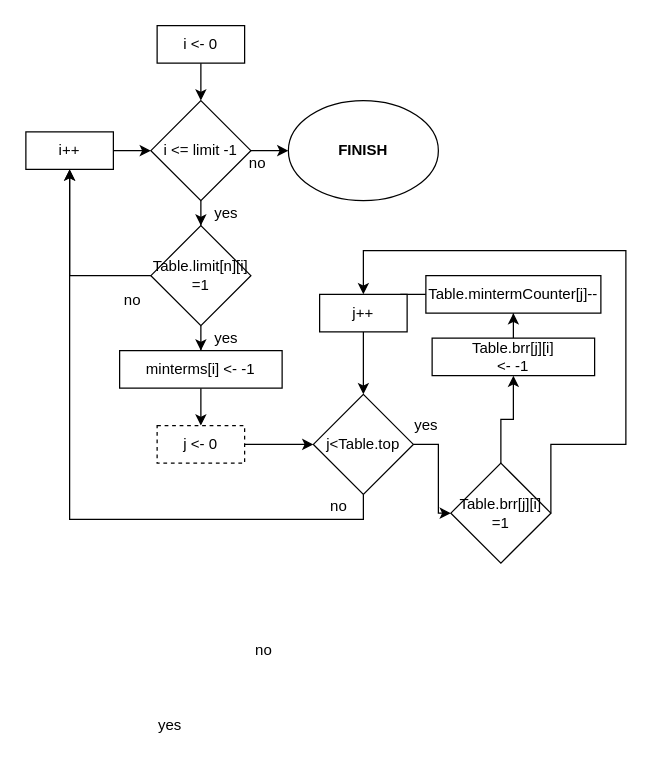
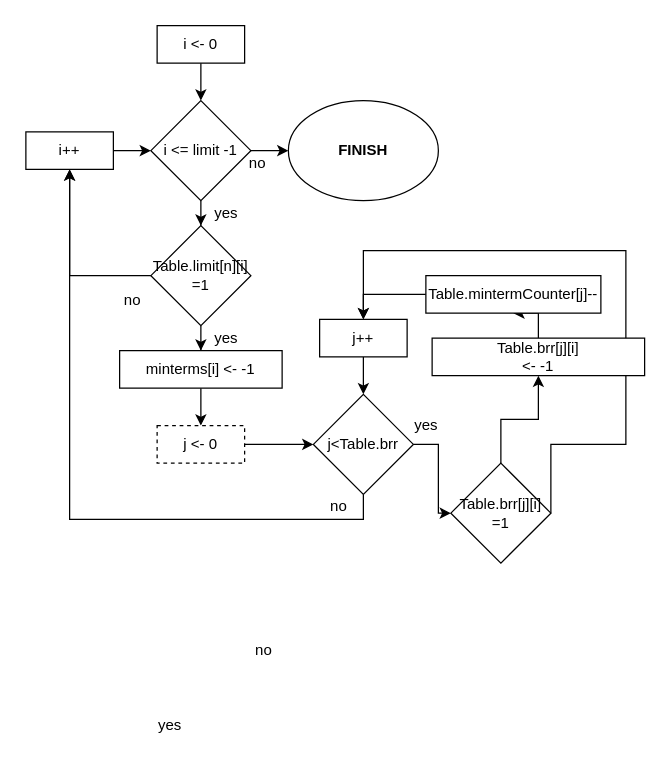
(363, 313) -> (363, 338)
(513, 357) -> (538, 357)
(363, 444) -> (363, 444)
